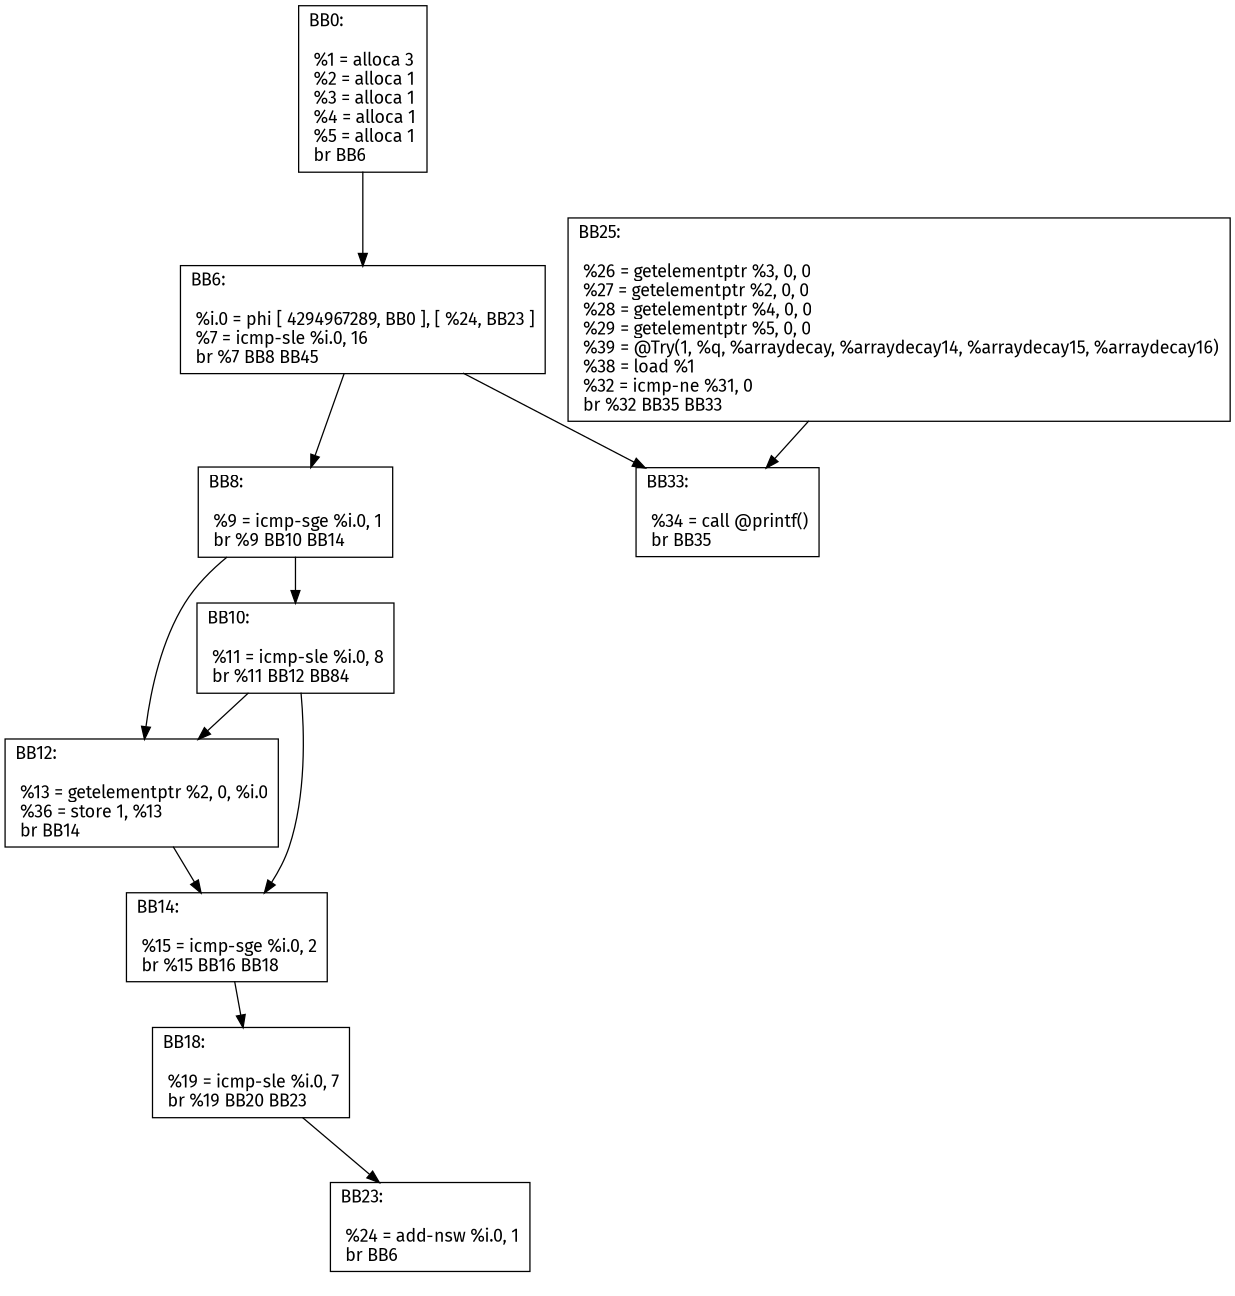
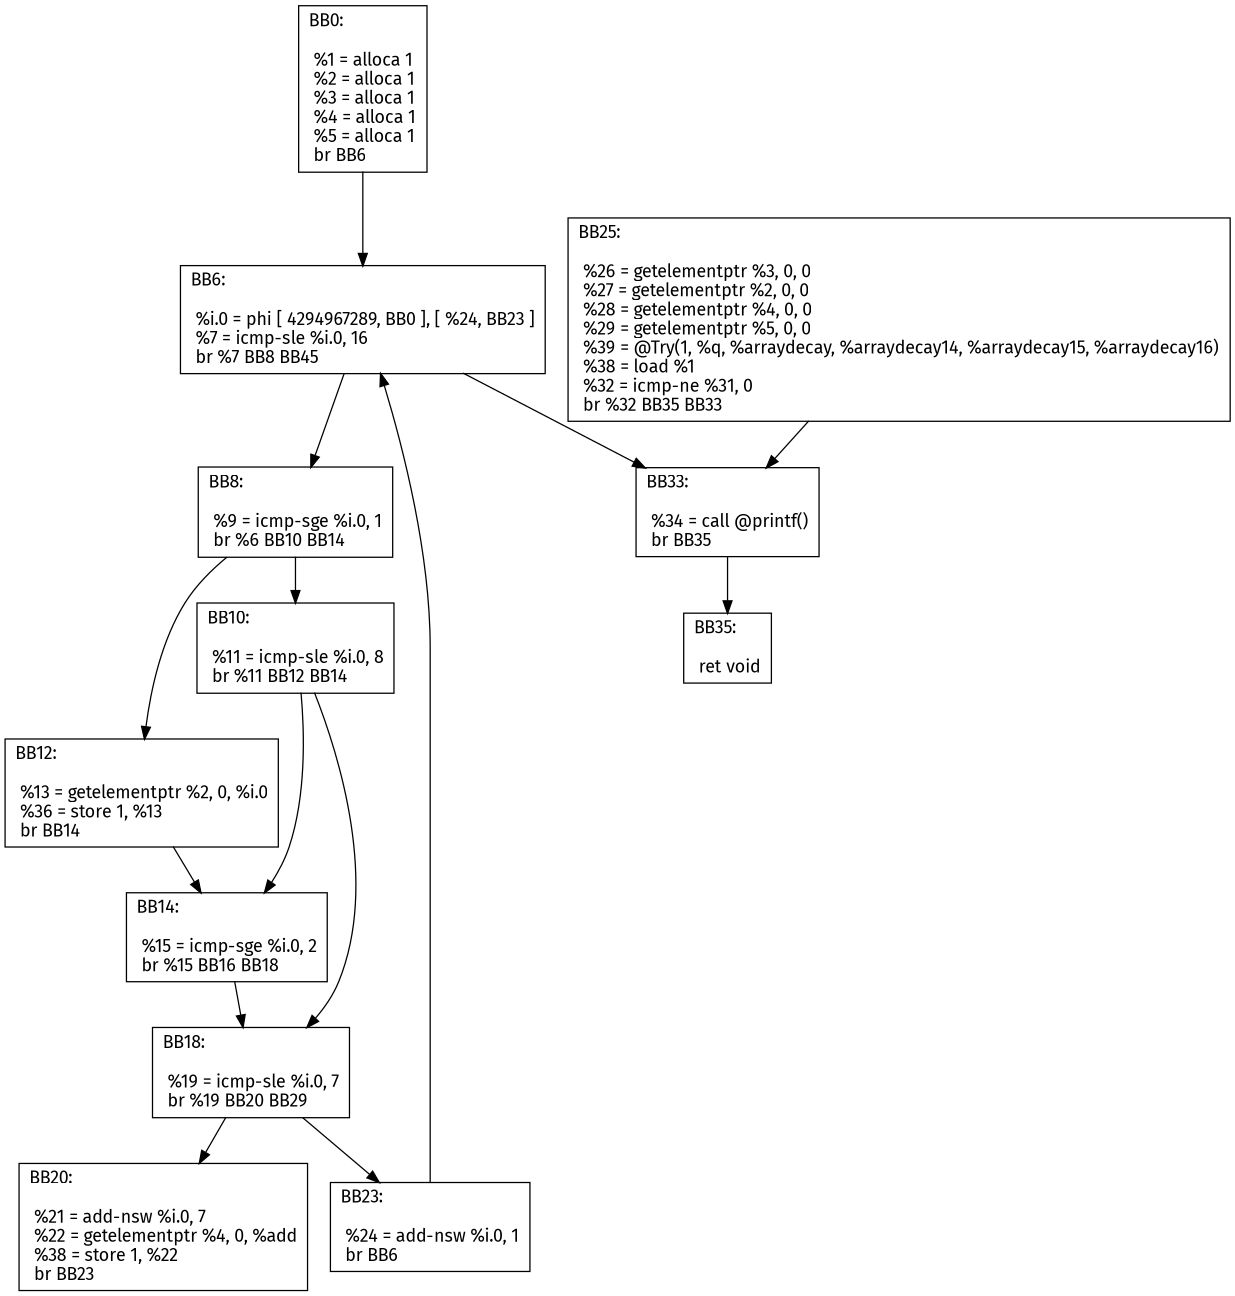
(362, 60) -> (361, 60)
(277, 541) -> (277, 541)
none -> (728, 648)
(278, 677) -> (278, 677)
(228, 712) -> (355, 857)
none -> (430, 782)
(235, 1101) -> (236, 1101)
none -> (163, 1227)
